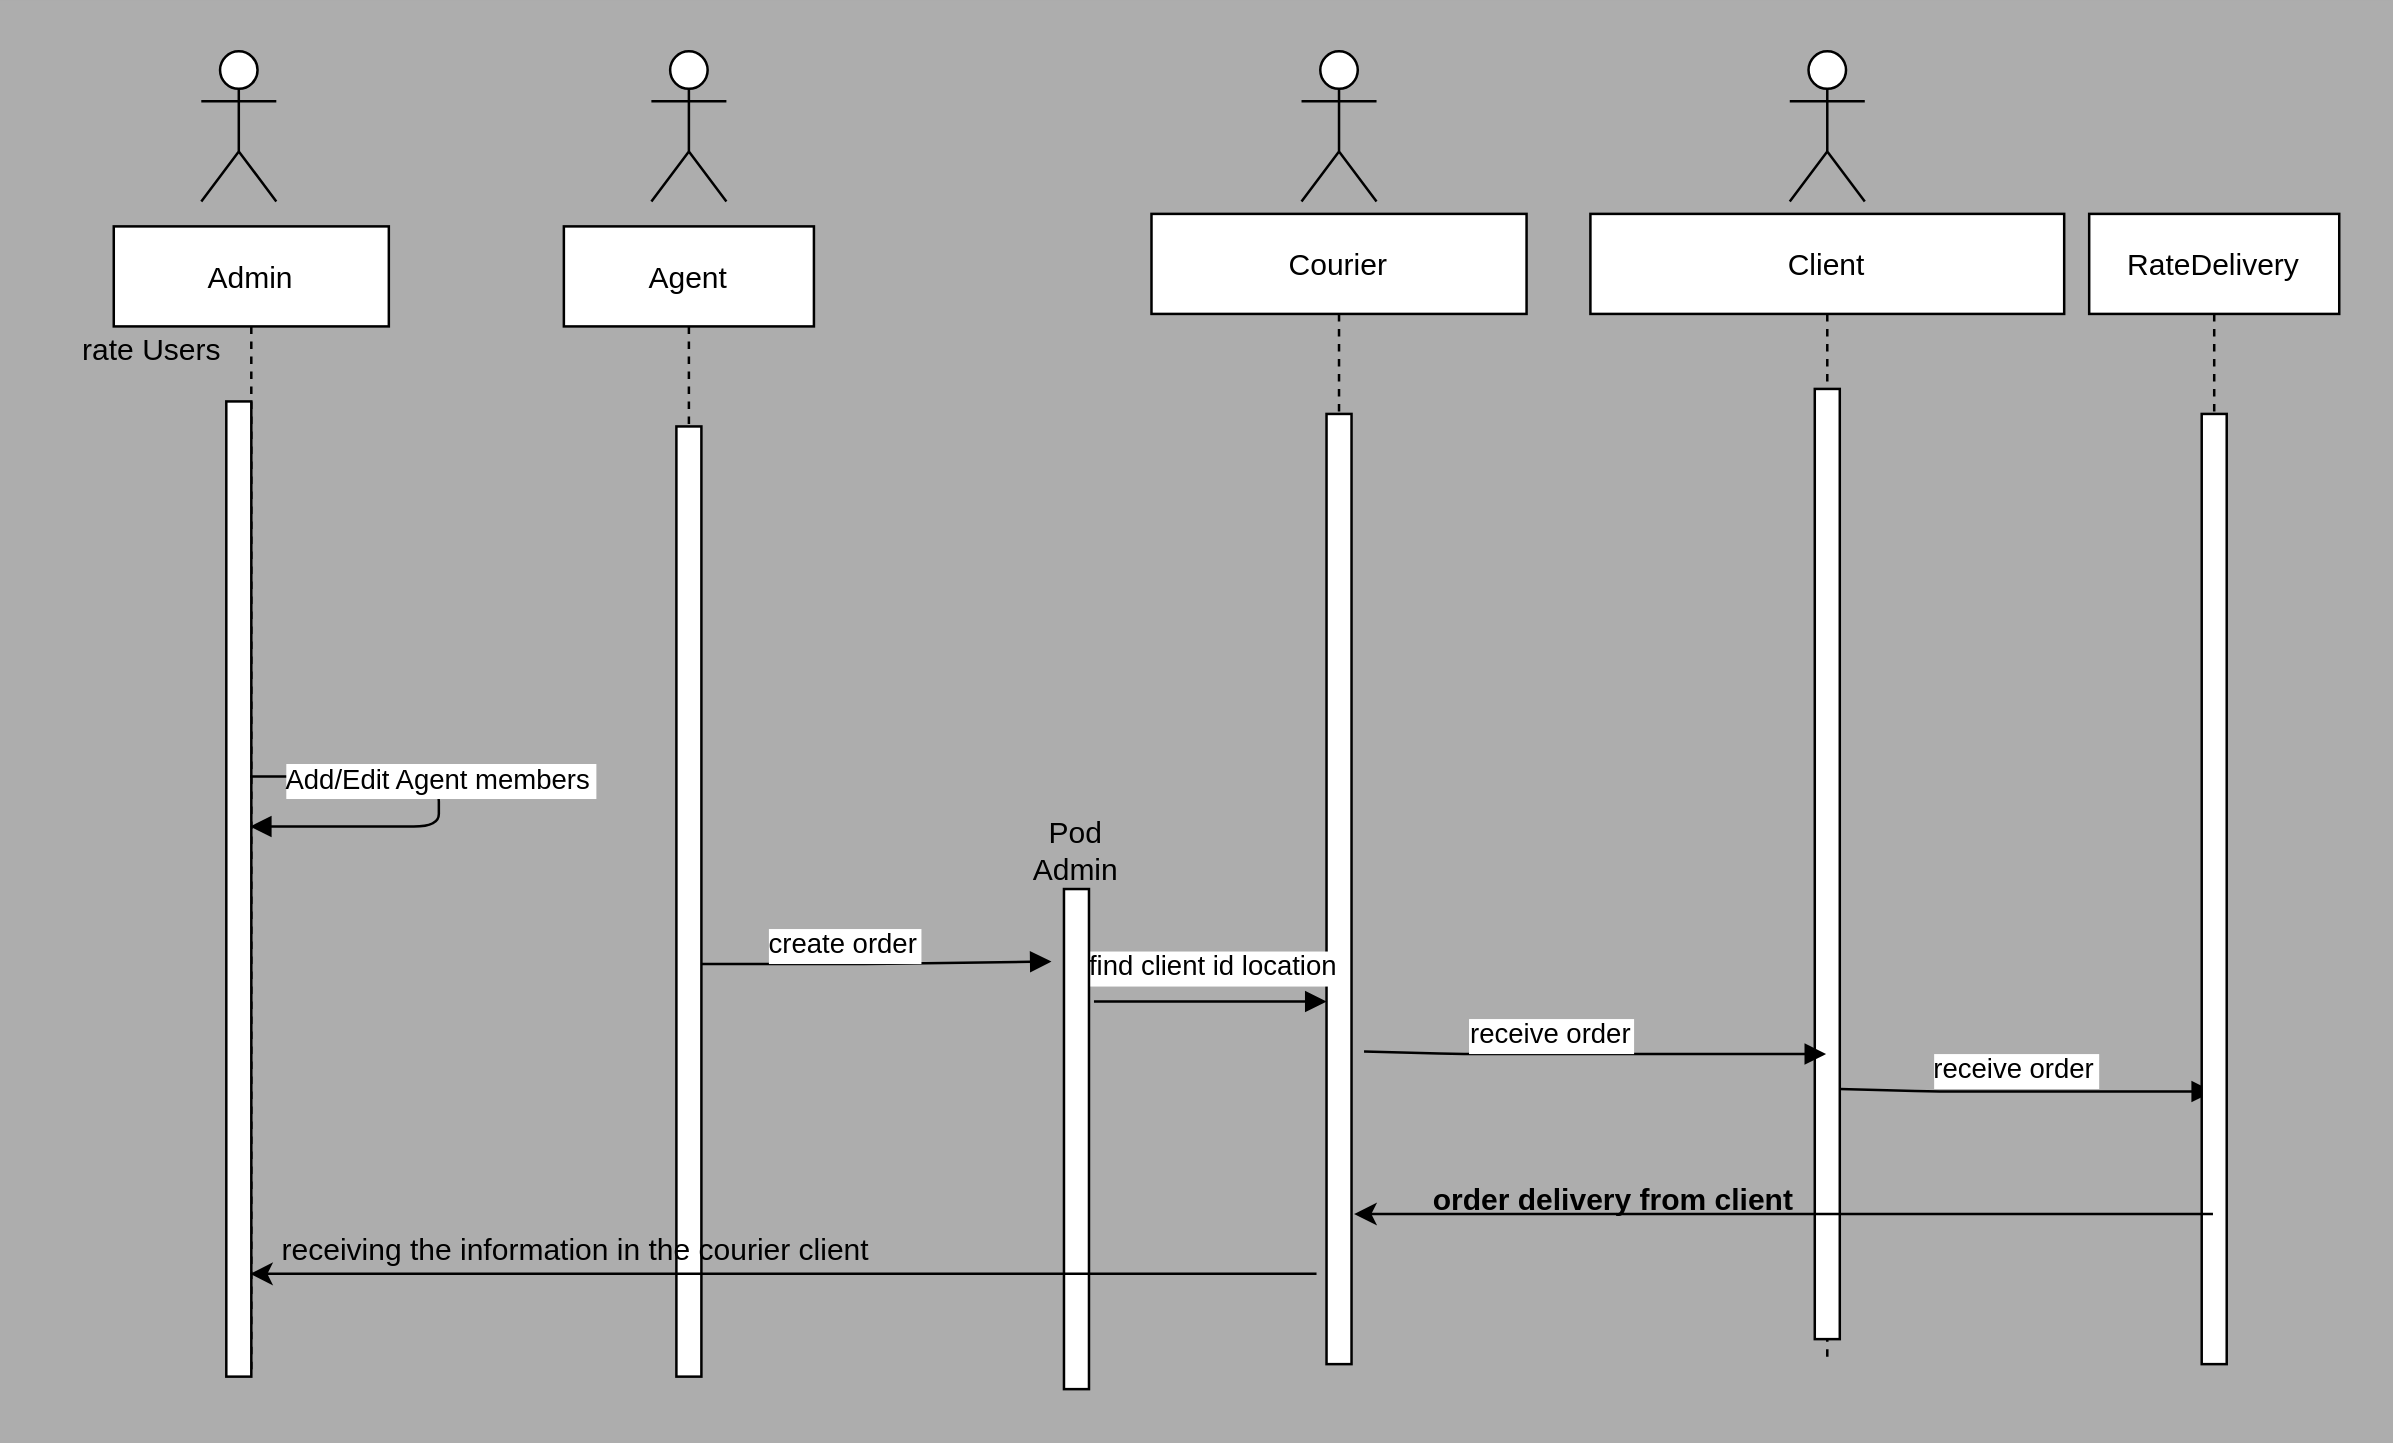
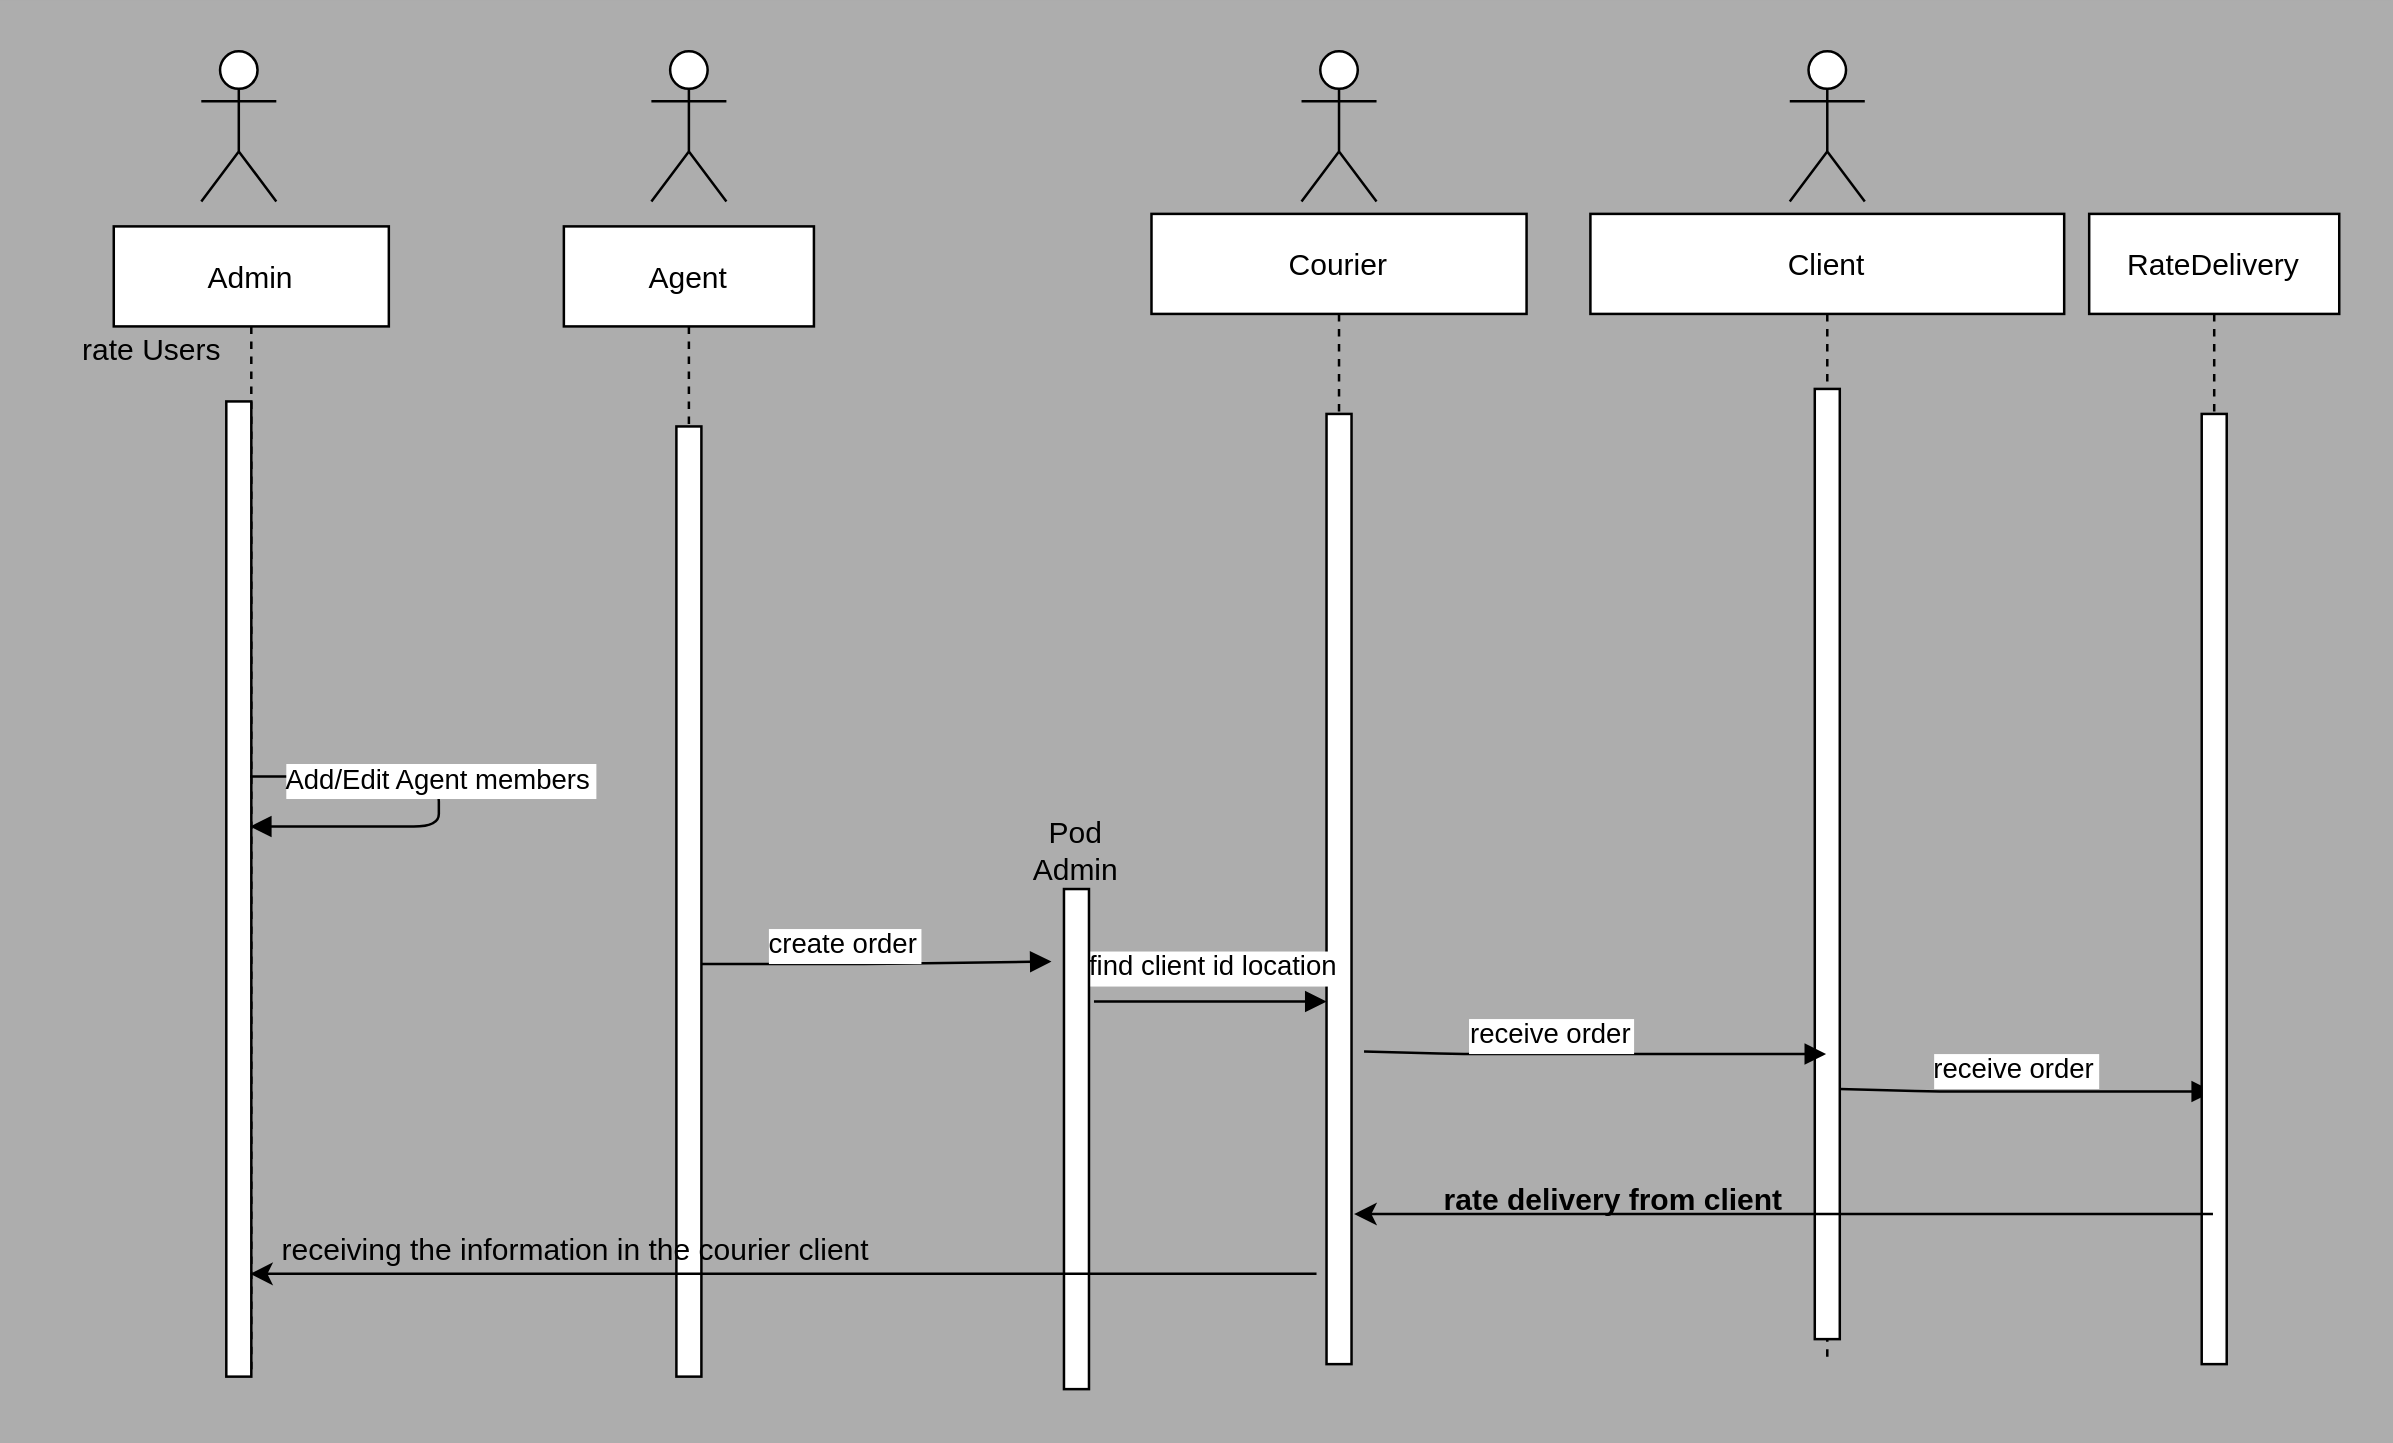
(1614, 1201) -> (1614, 1201)
